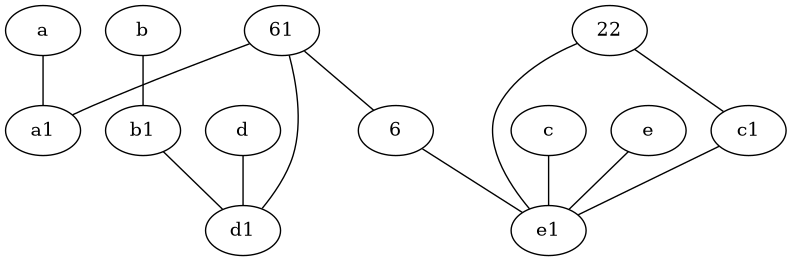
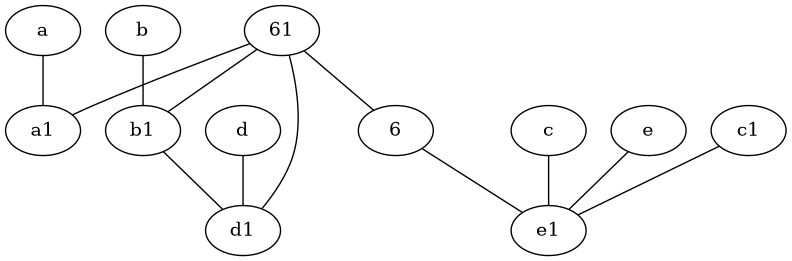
(610, 31) -> none
none -> (213, 80)
